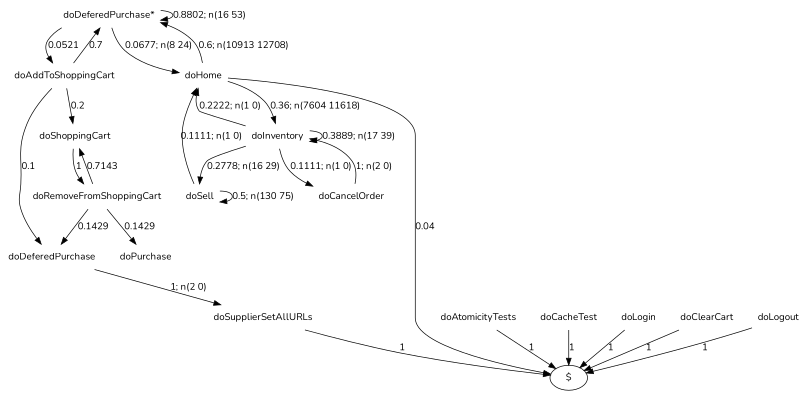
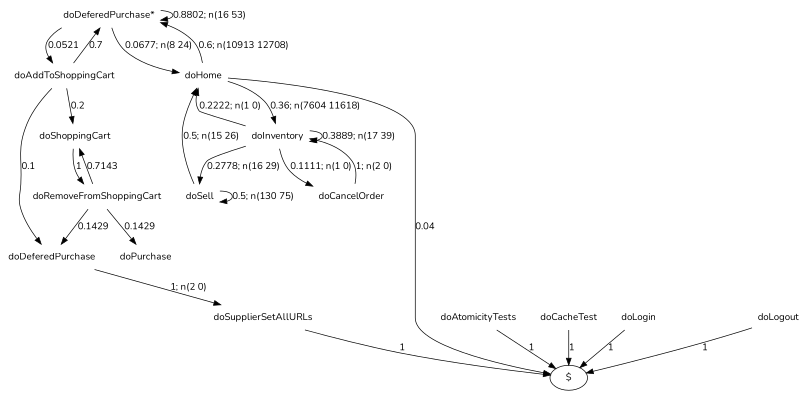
(211, 136) -> (211, 136)
(707, 317) -> none
